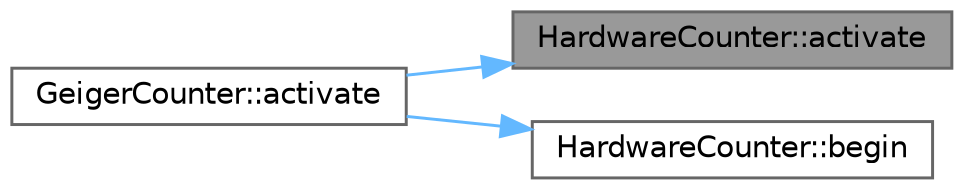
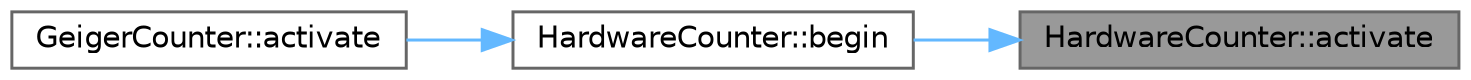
(444, 71) -> (952, 40)
